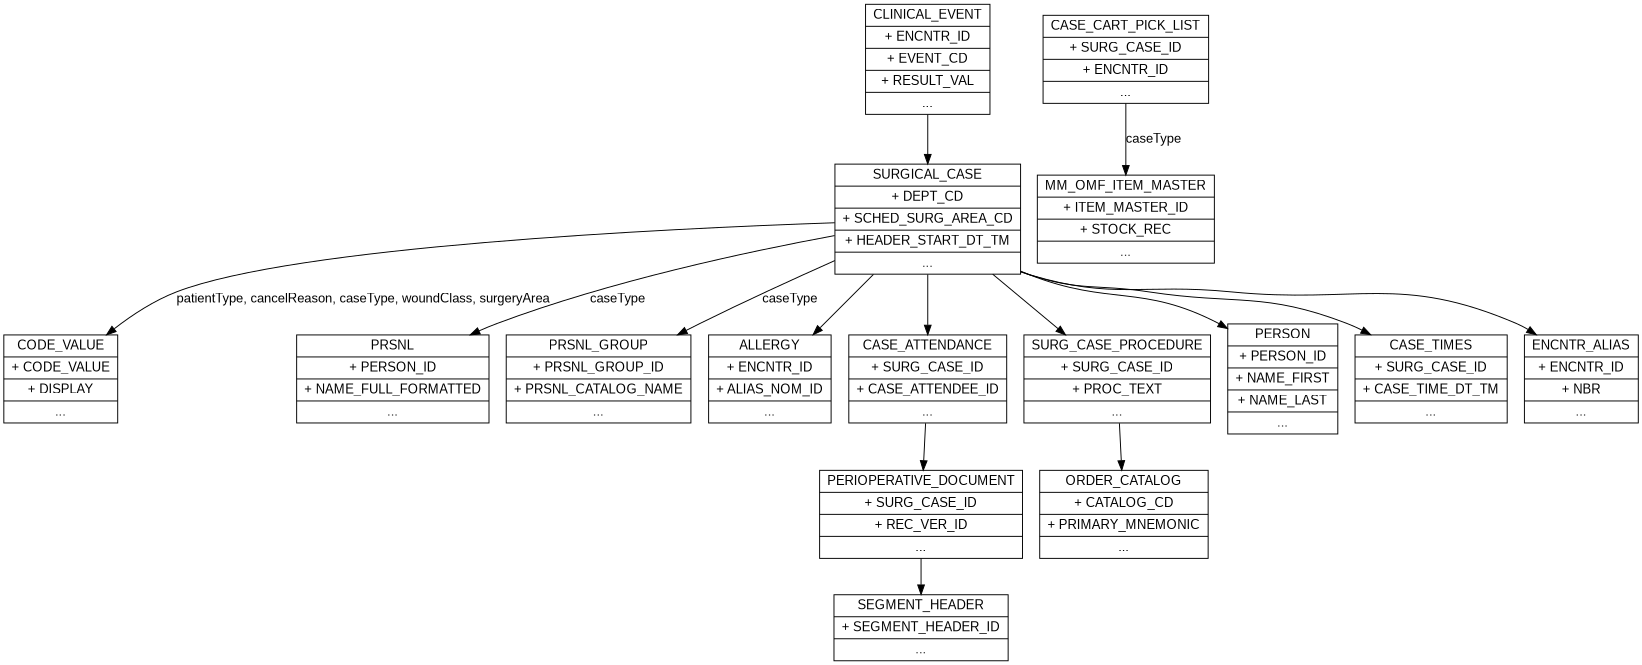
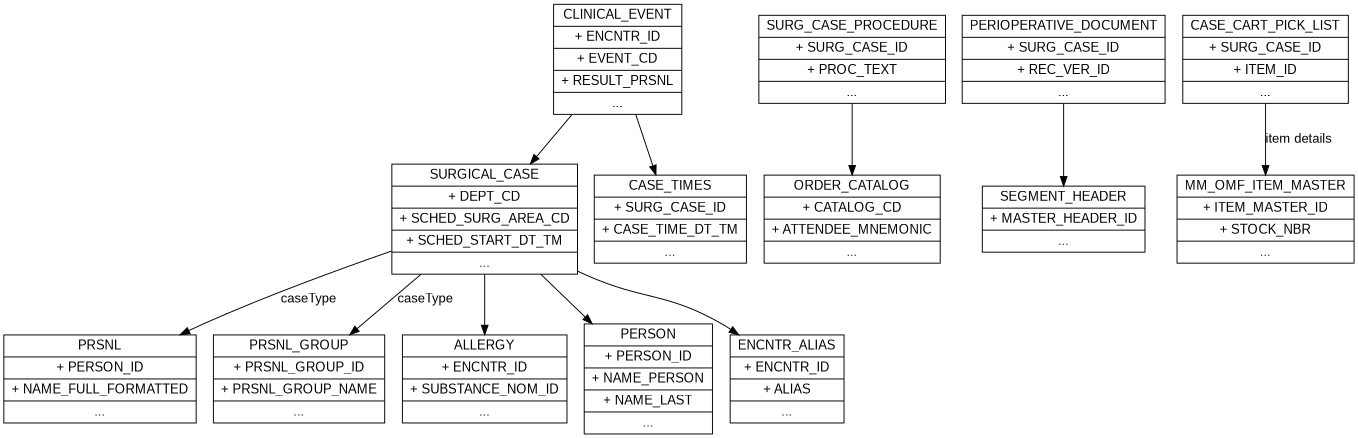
(1126, 70) -> (1266, 70)
(928, 81) -> (618, 81)
(1154, 139) -> (1299, 139)
(1126, 230) -> (1266, 230)
(928, 241) -> (485, 241)
(1192, 297) -> (644, 140)
(1025, 301) -> none
(1283, 378) -> (648, 378)
(61, 379) -> none
(928, 379) -> none
(599, 389) -> (299, 389)
(770, 389) -> (485, 389)
(1581, 389) -> (787, 389)
(1124, 525) -> (852, 230)
(921, 627) -> (1064, 219)
